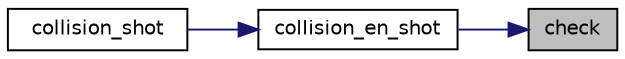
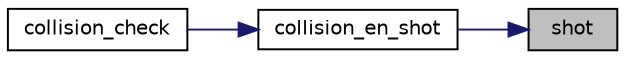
(98, 30) -> (98, 30)
(573, 30) -> (573, 30)
